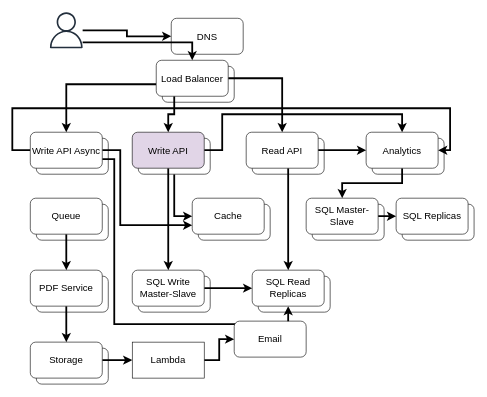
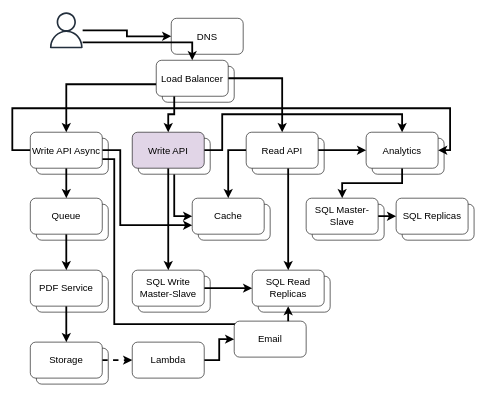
none -> (228, 162)
none -> (66, 180)
(116, 360) -> (116, 360)
(168, 360) -> (168, 360)
